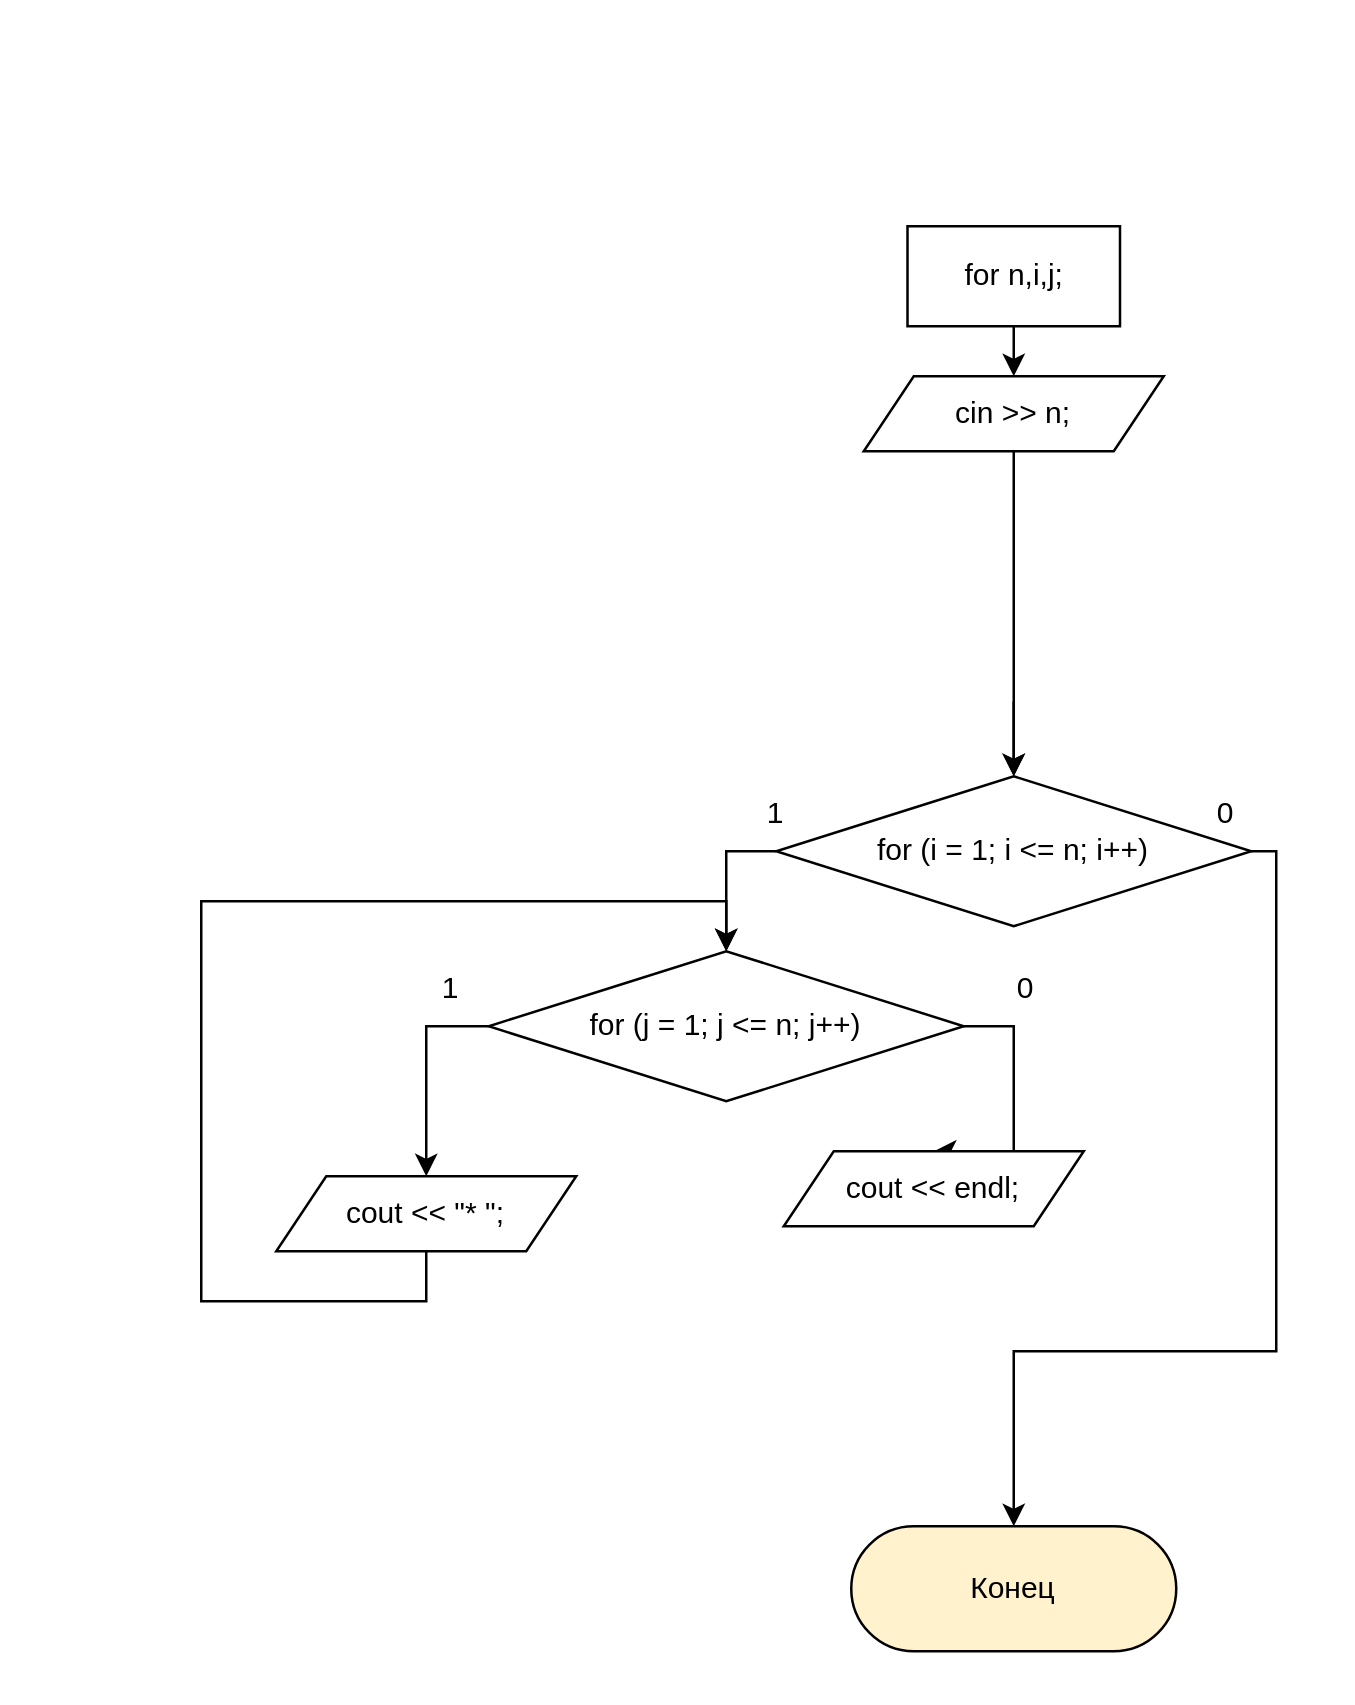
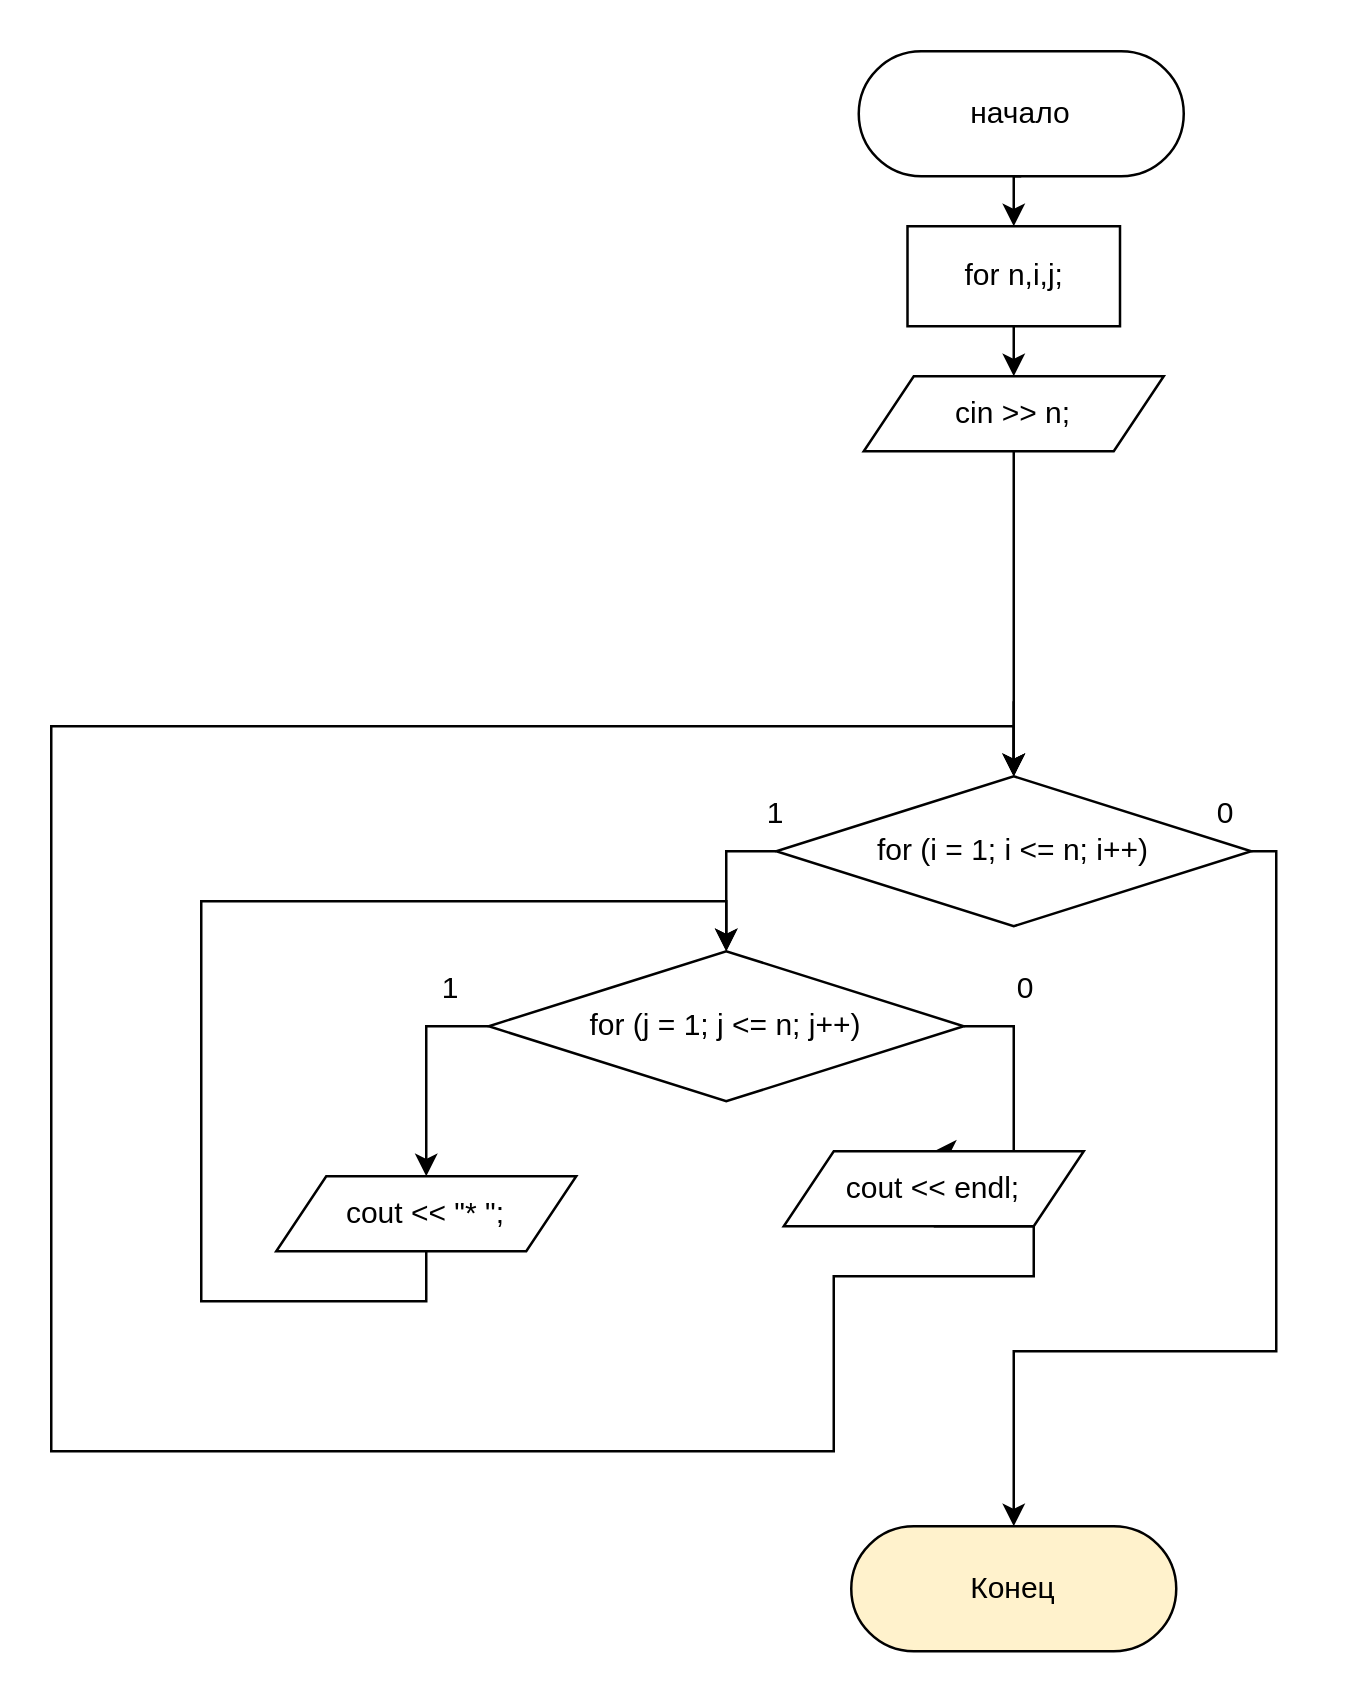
none -> (1021, 114)
none -> (1014, 189)
none -> (51, 1216)
